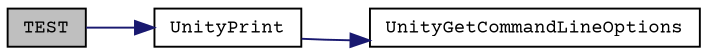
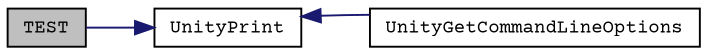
(326, 40) -> (345, 15)
